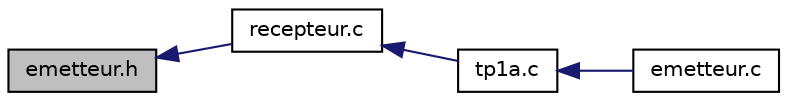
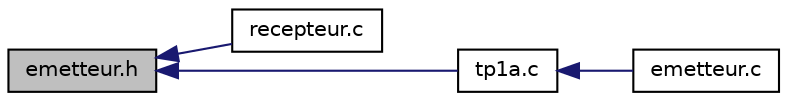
(431, 55) -> (318, 71)
